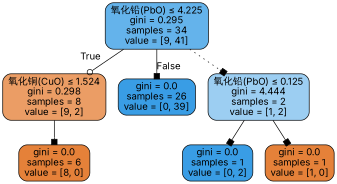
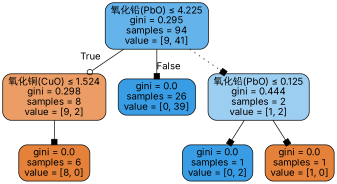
(157, 31) -> (157, 31)
(259, 92) -> (259, 92)
